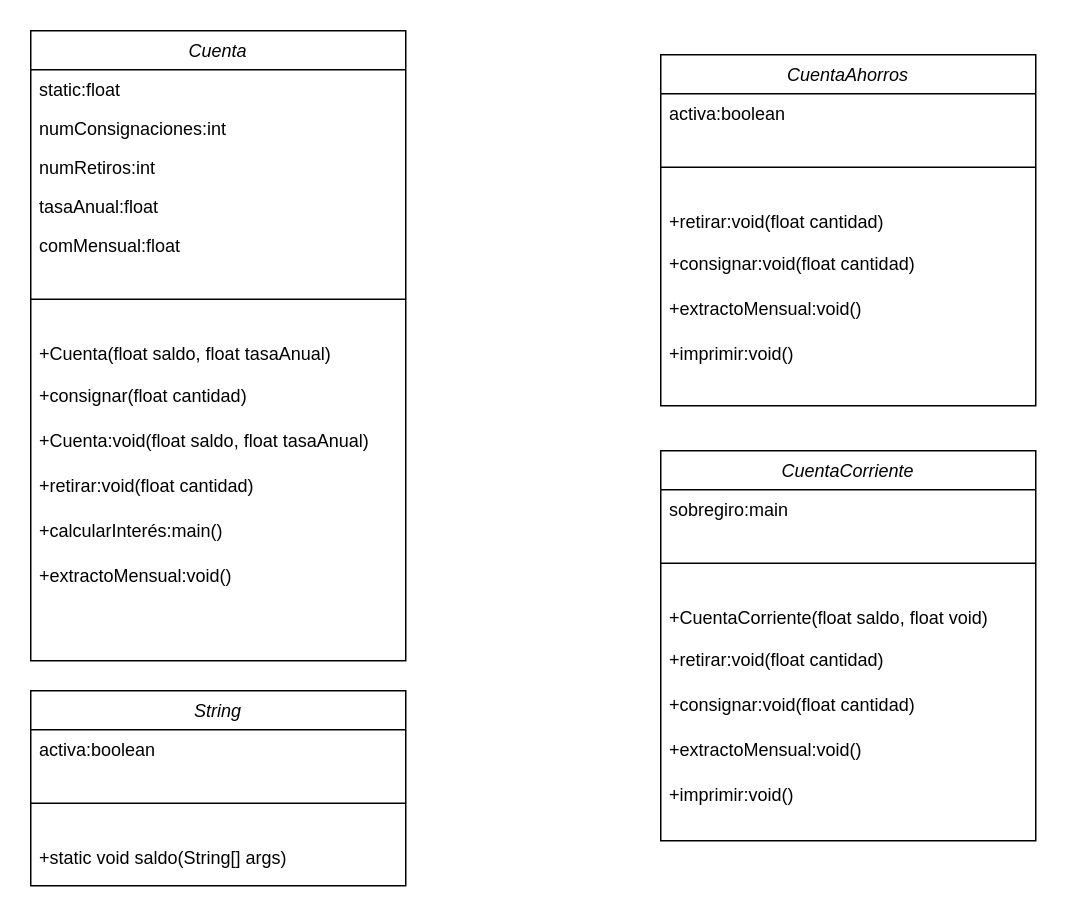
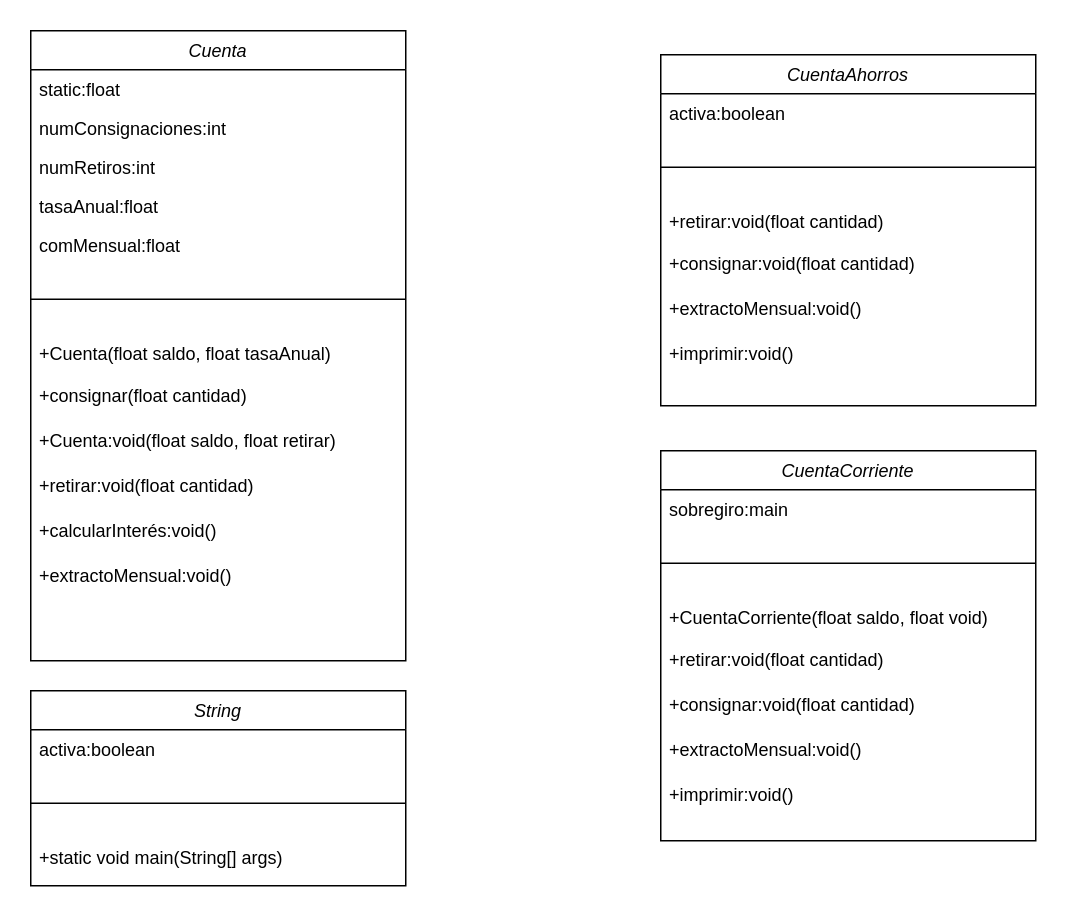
(227, 441) -> (217, 441)
(146, 531) -> (146, 531)
(189, 858) -> (184, 858)
